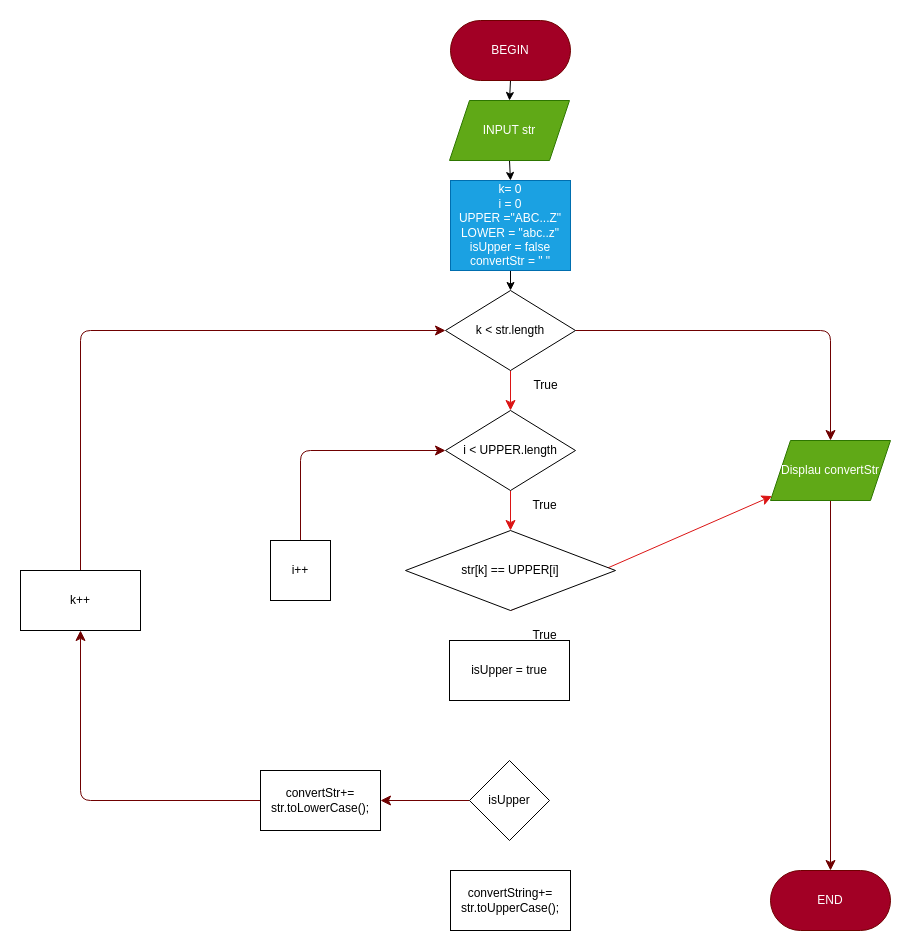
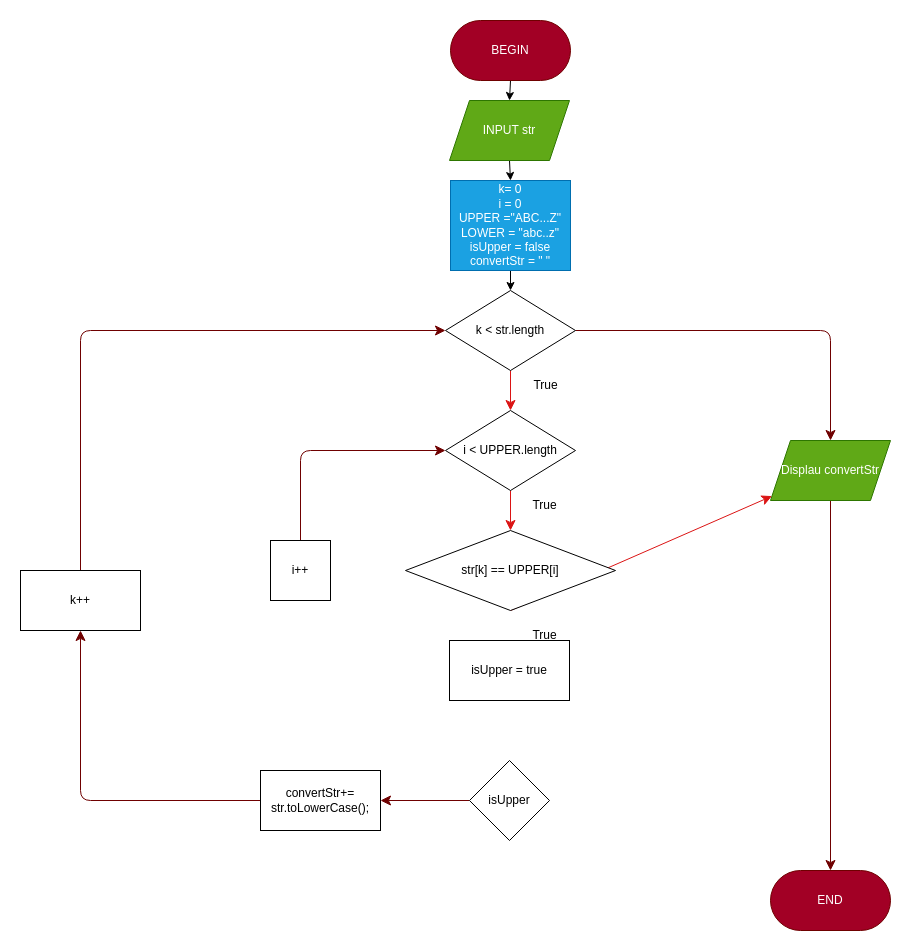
(450, 901) -> none
(511, 901) -> none
